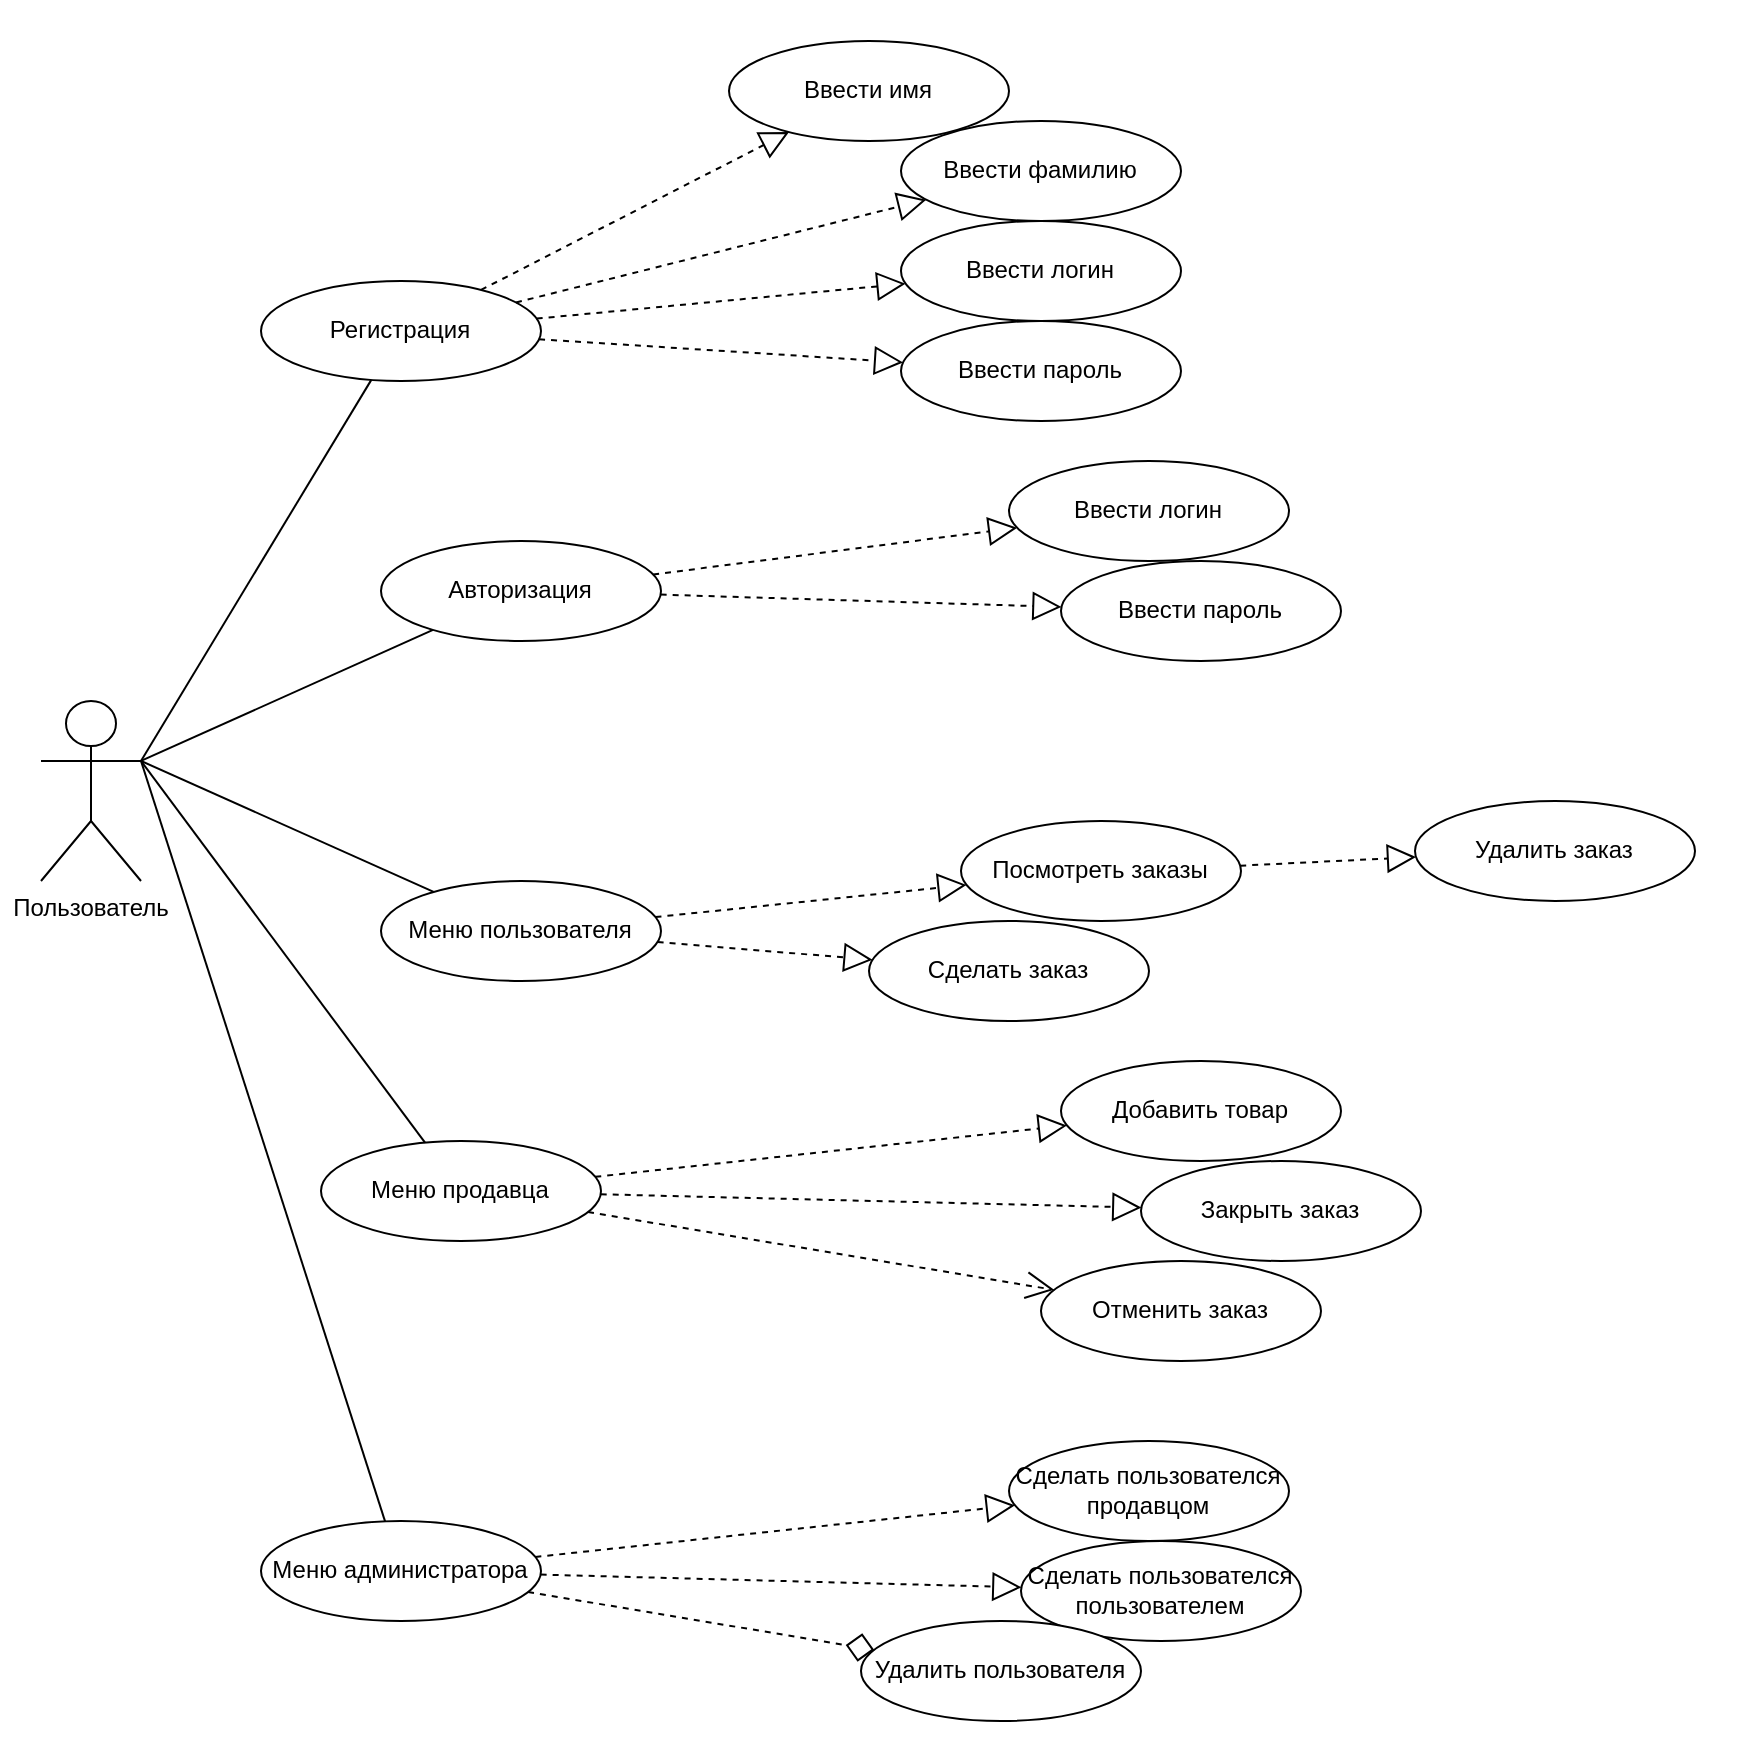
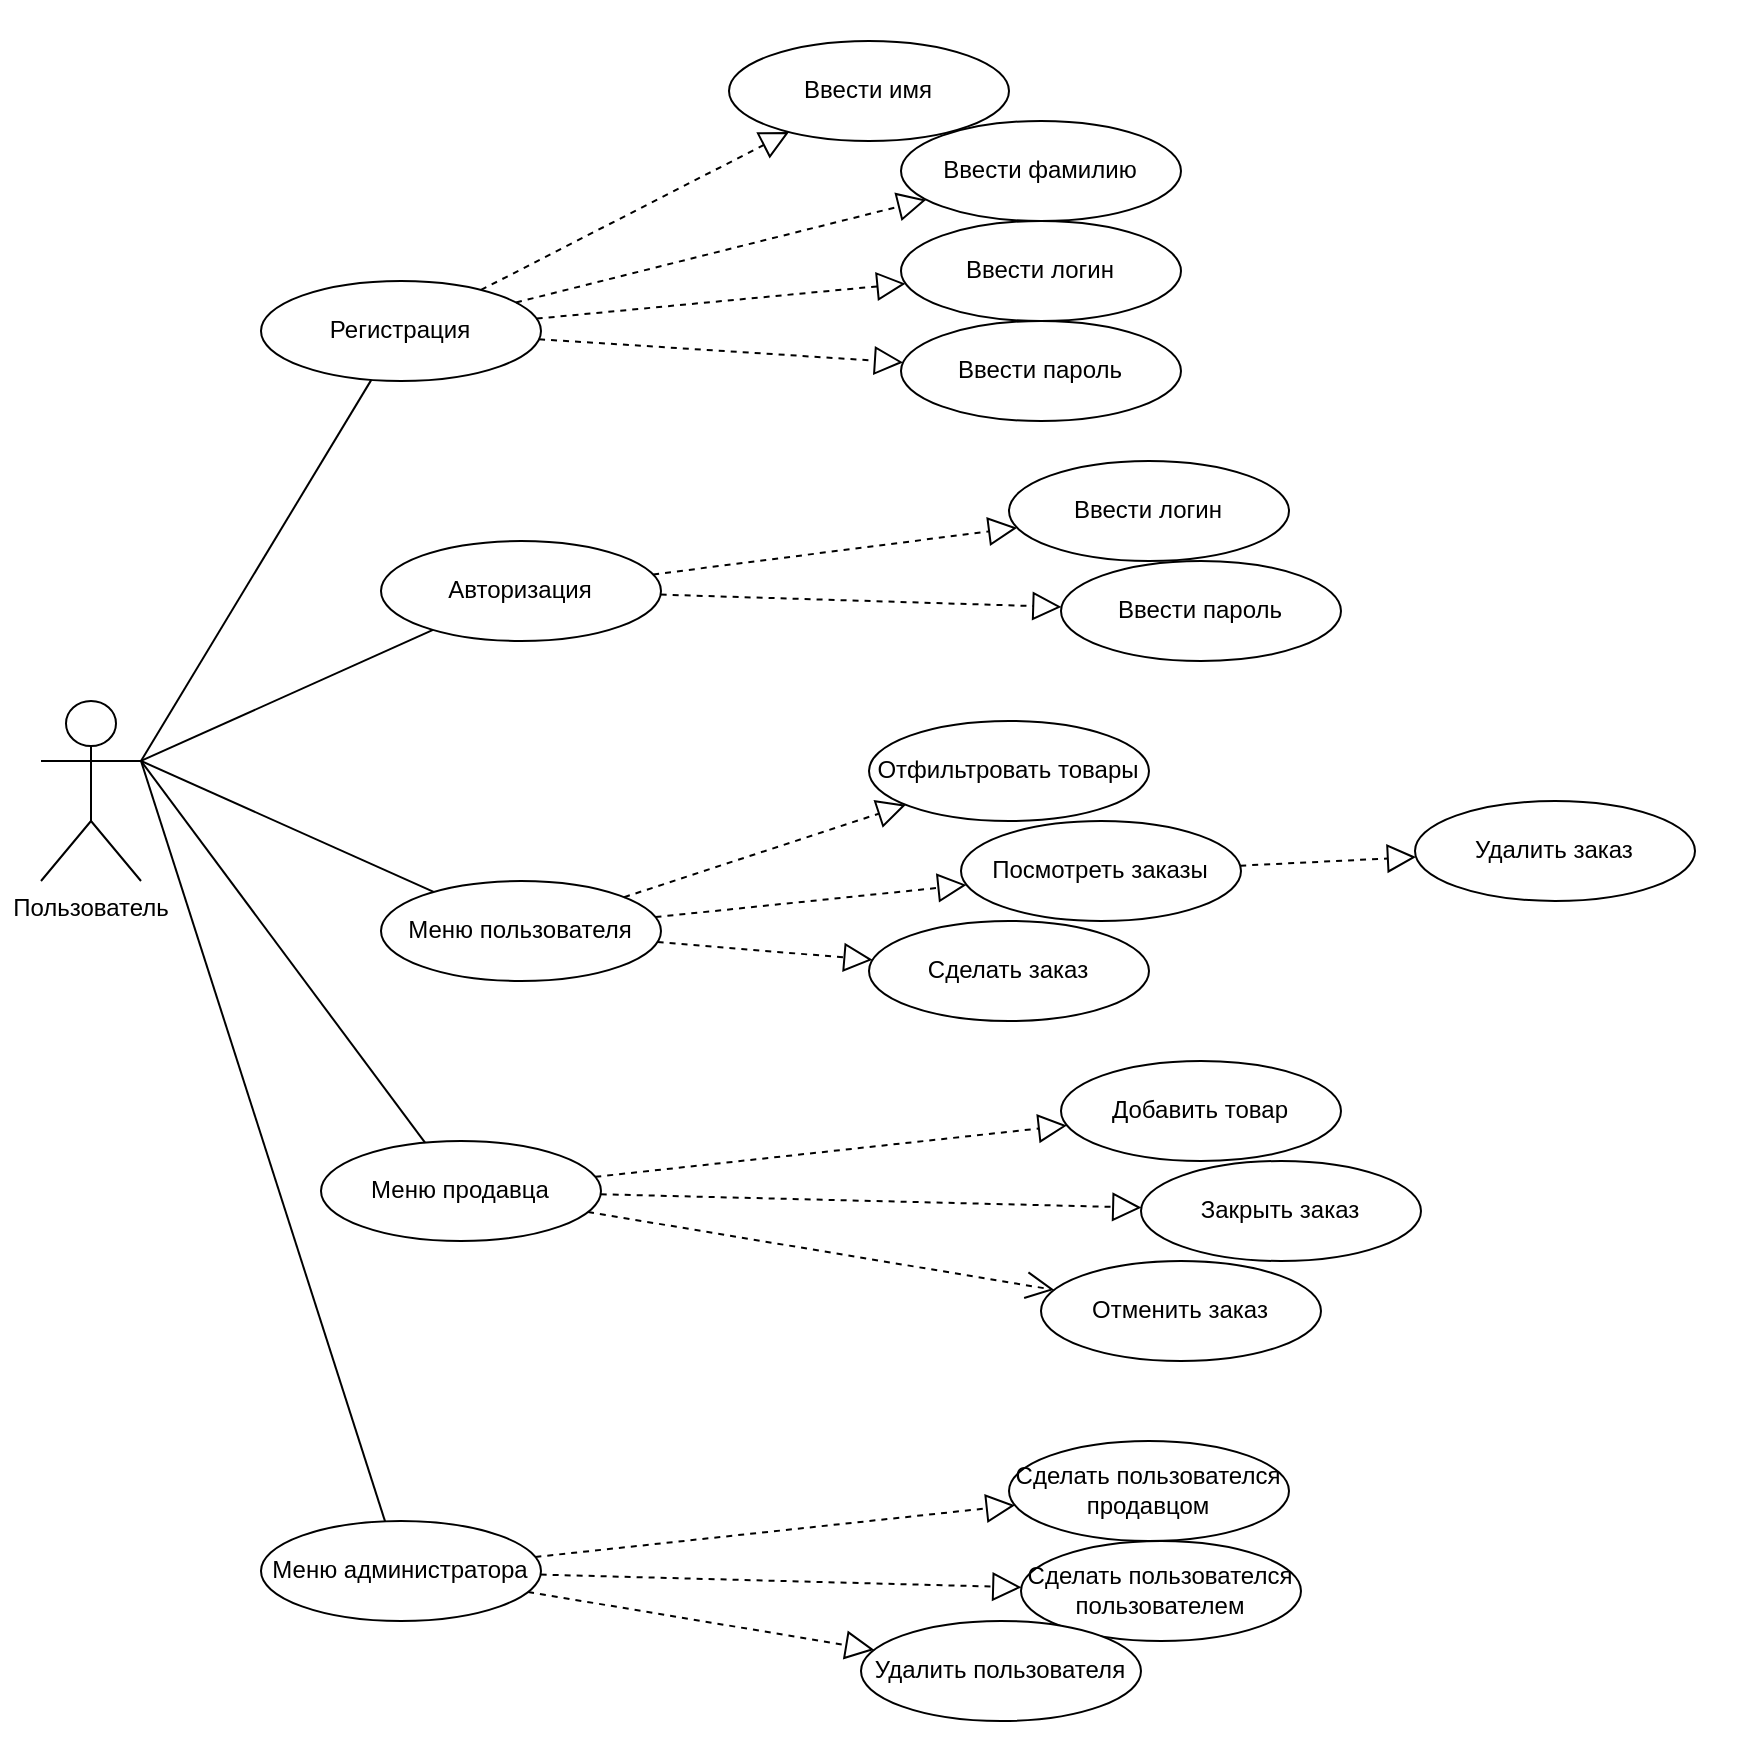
none -> (1009, 771)
none -> (752, 855)
(845, 1645) -> (844, 1645)
